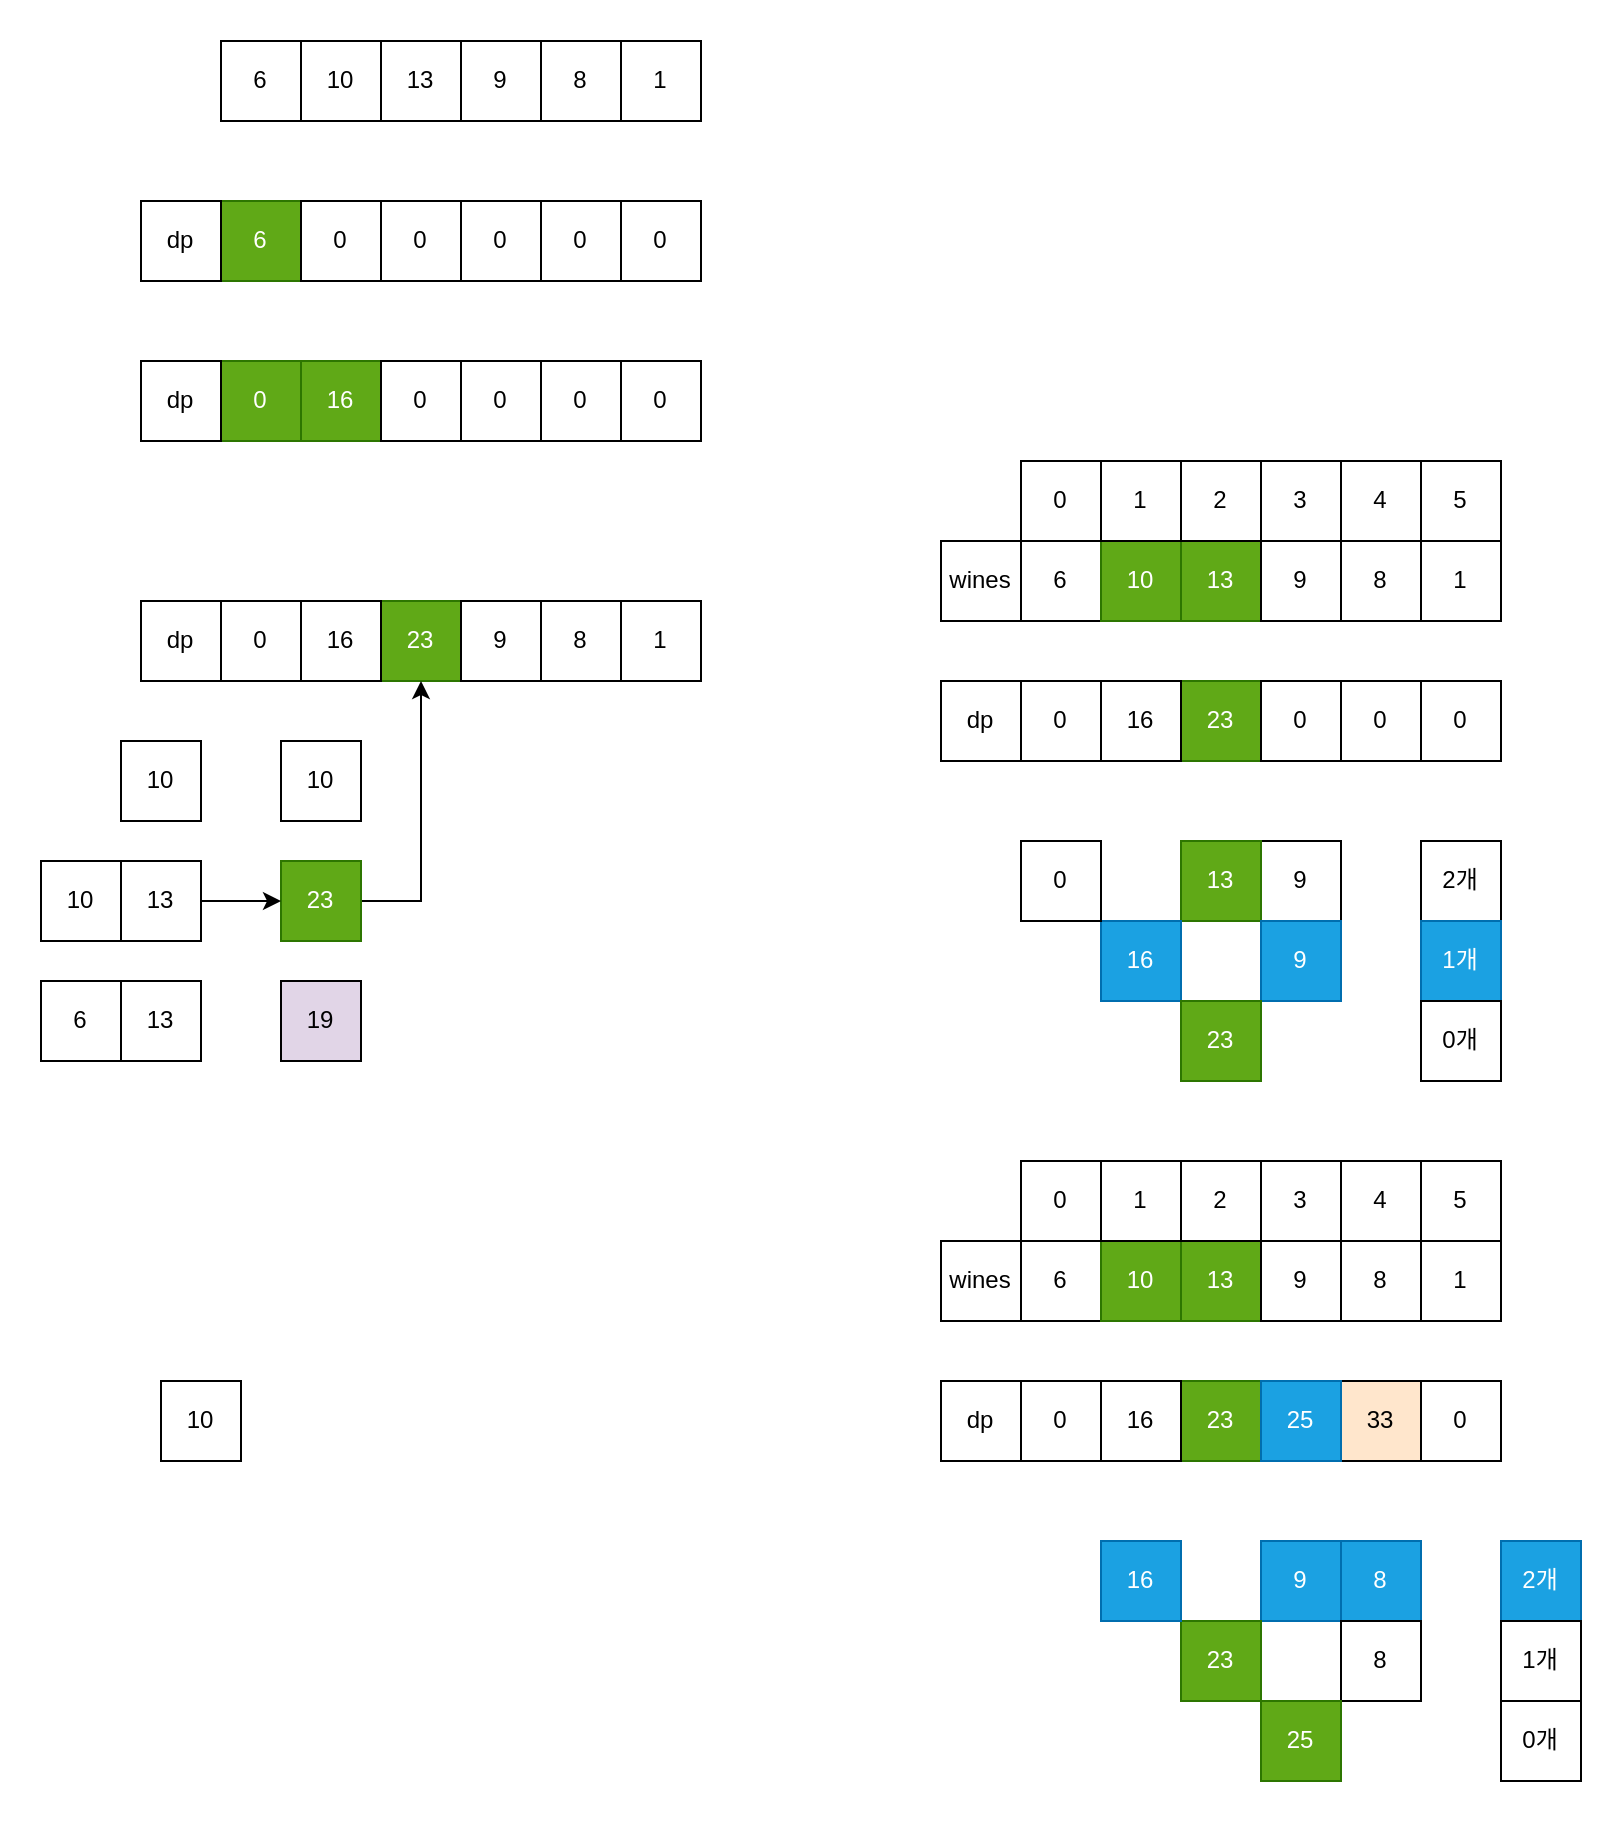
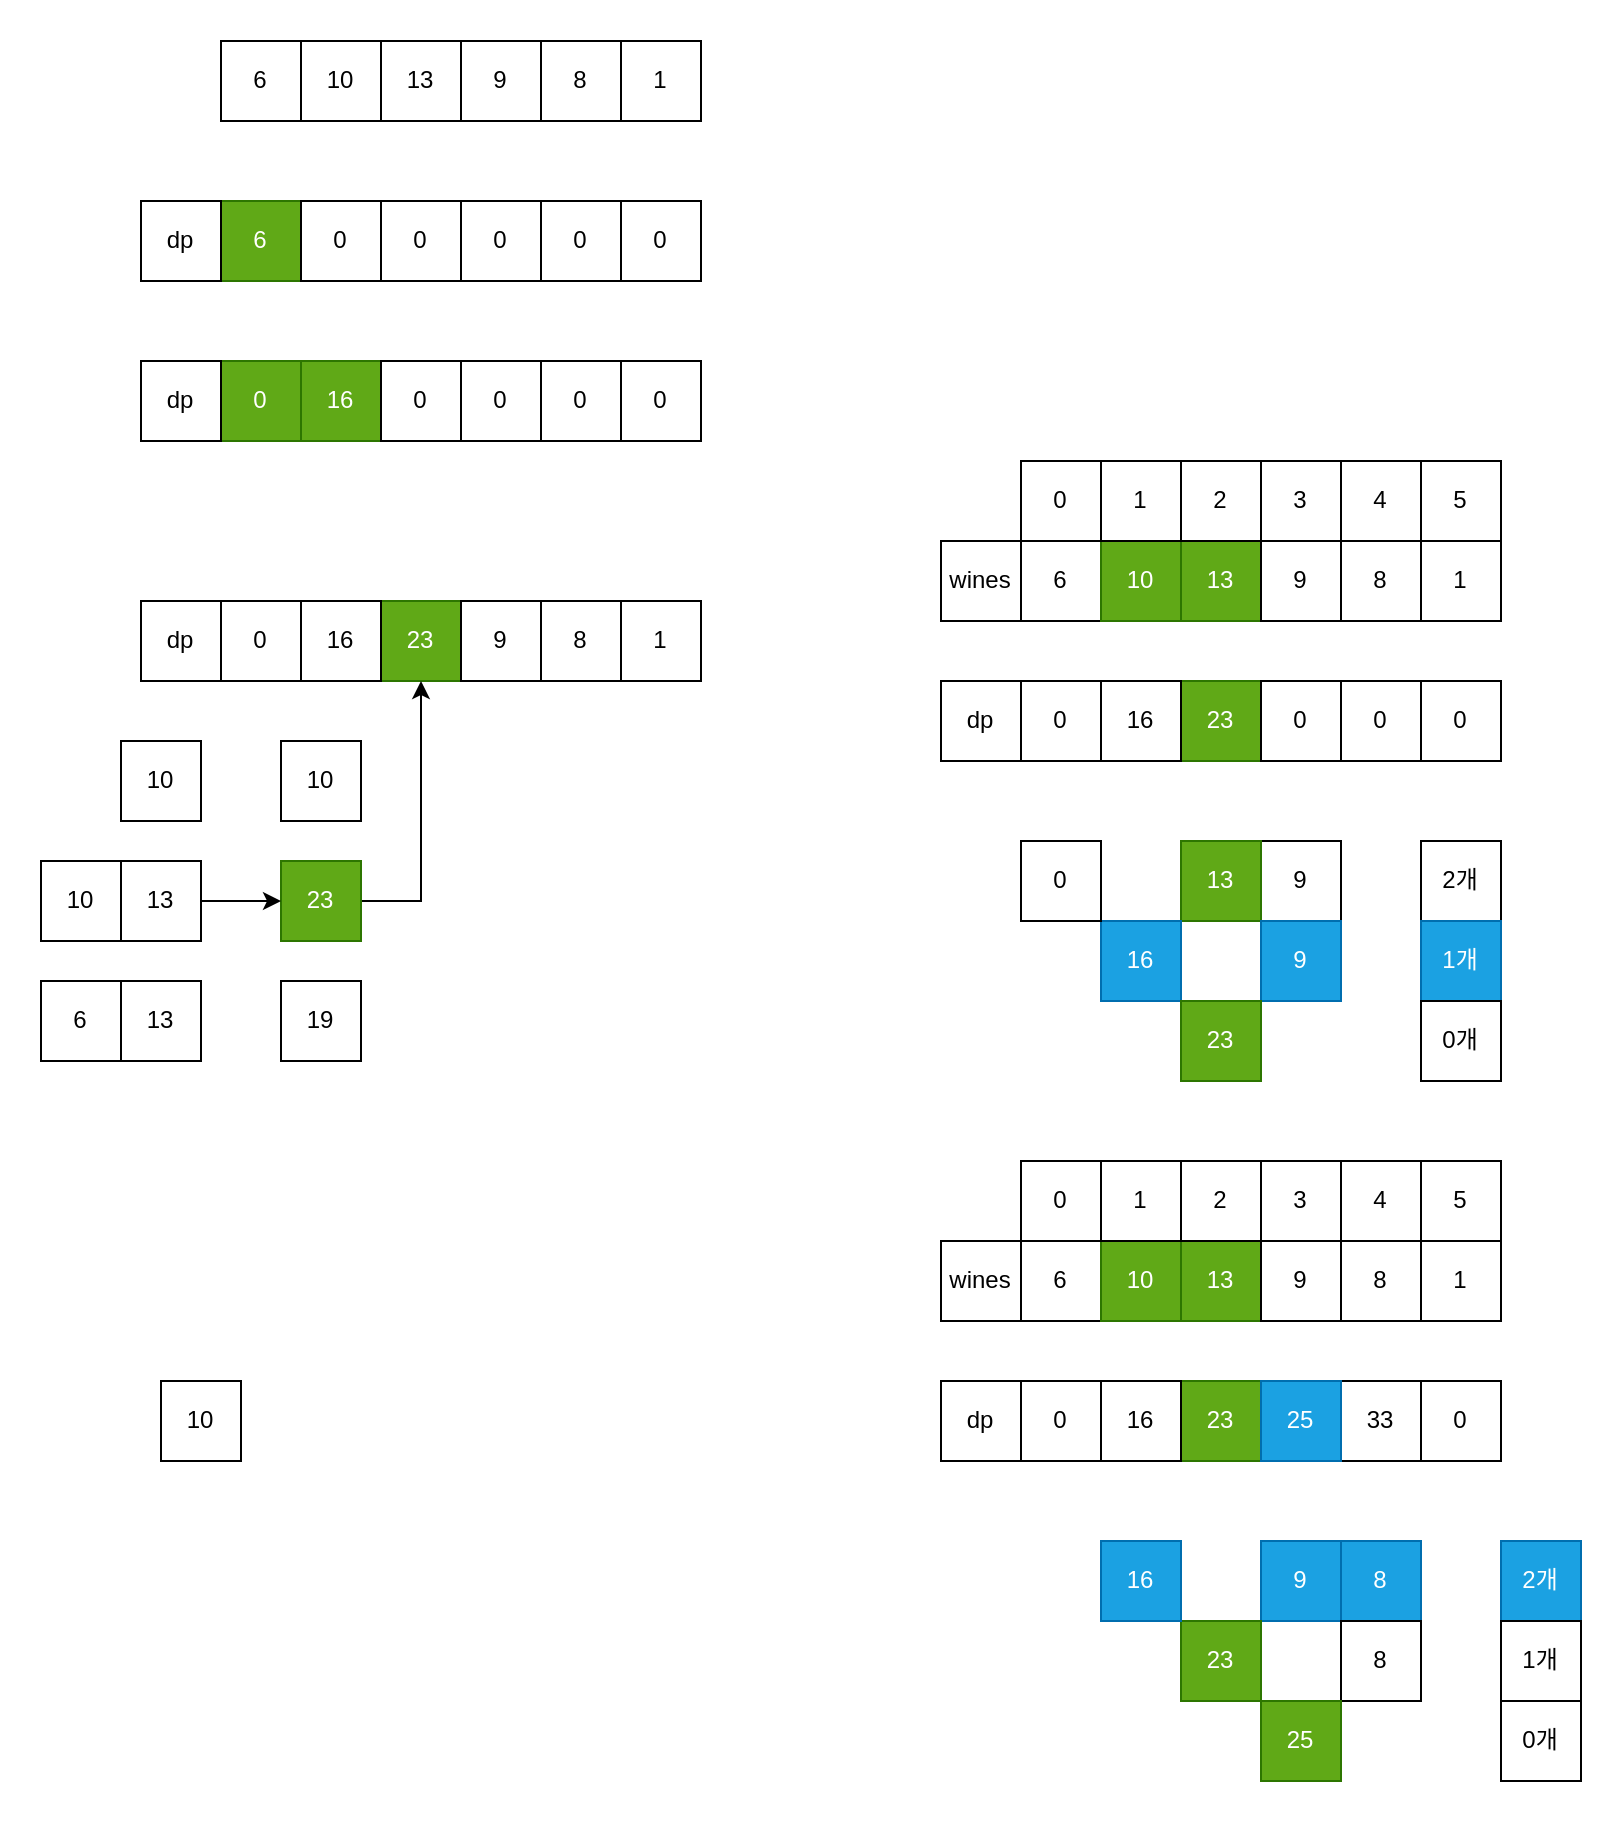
(321, 1021) -> (321, 1021)
(1381, 1421) -> (1381, 1421)
